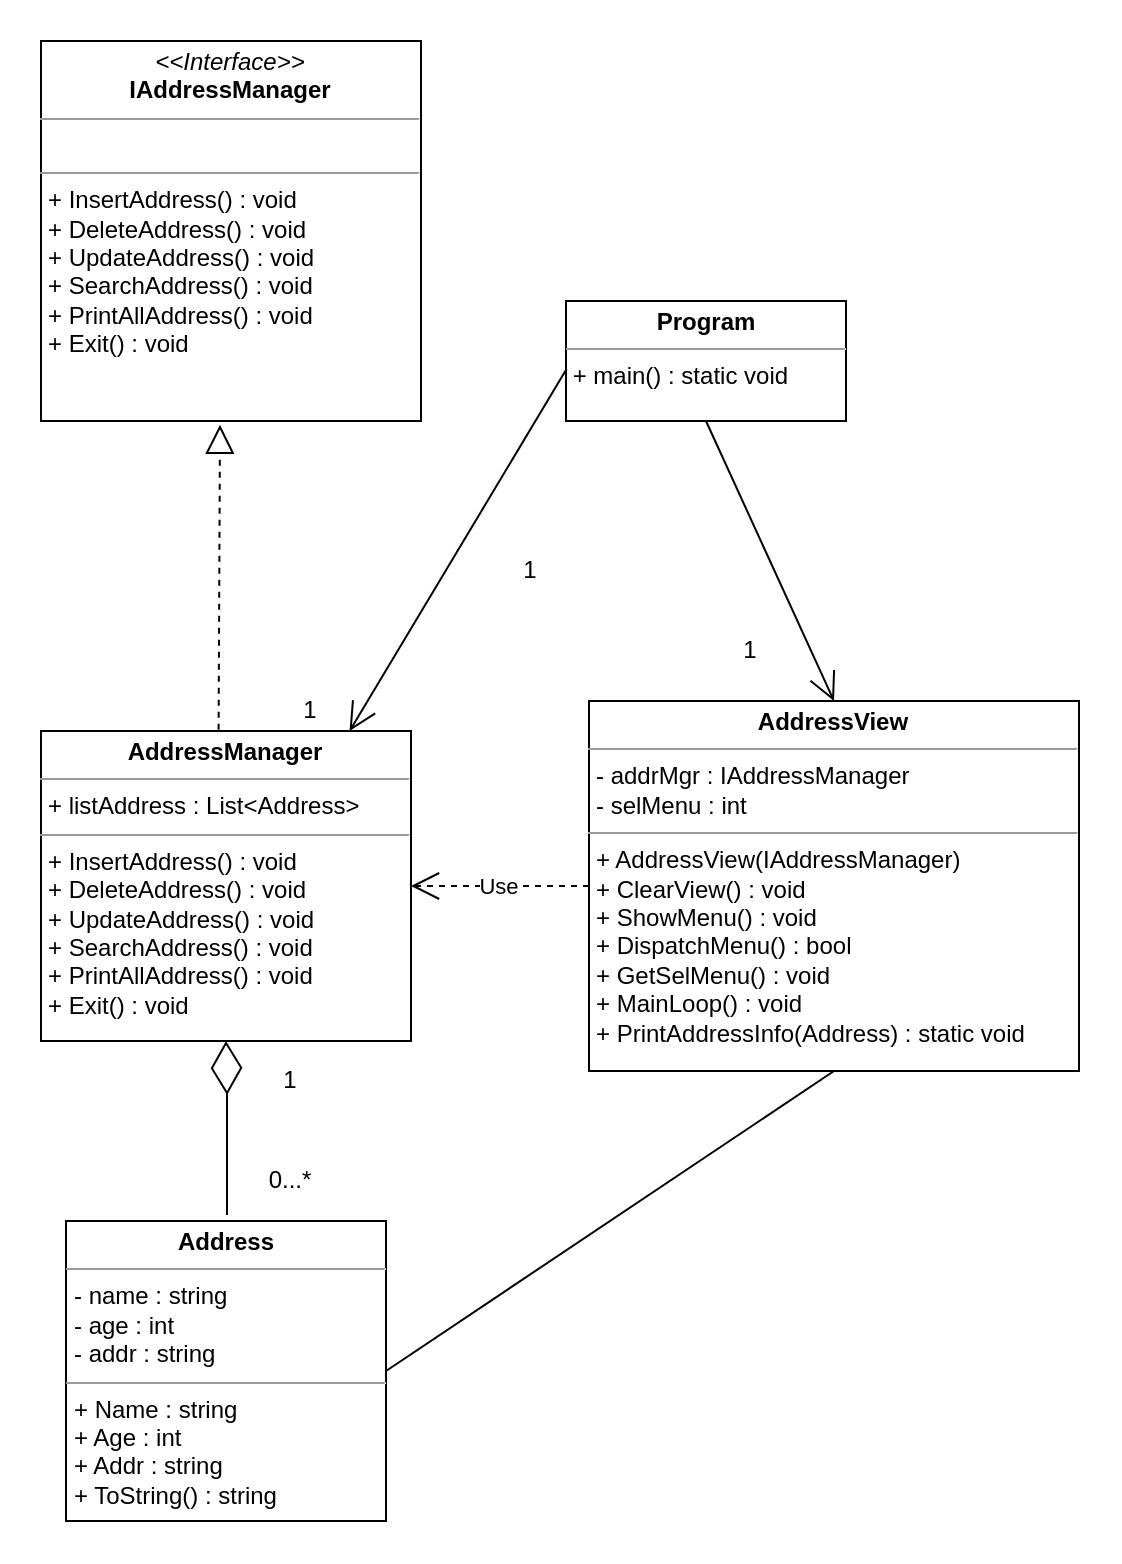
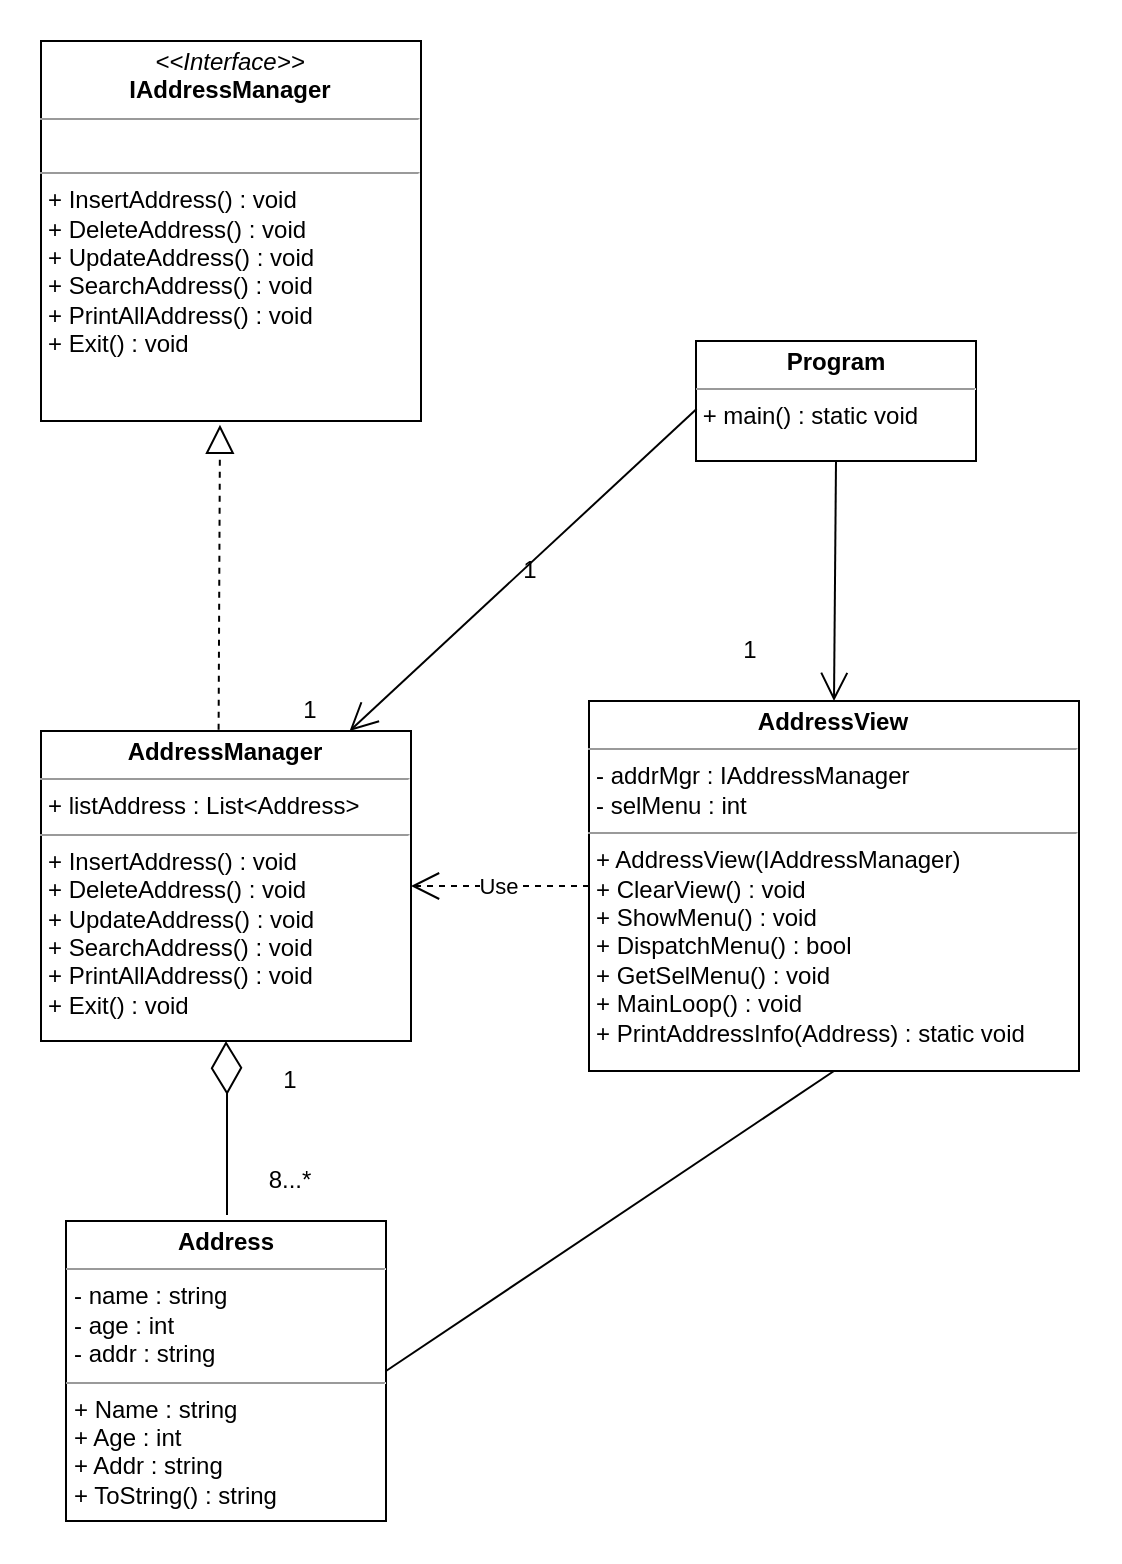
(706, 361) -> (836, 401)
(291, 1181) -> (291, 1181)
